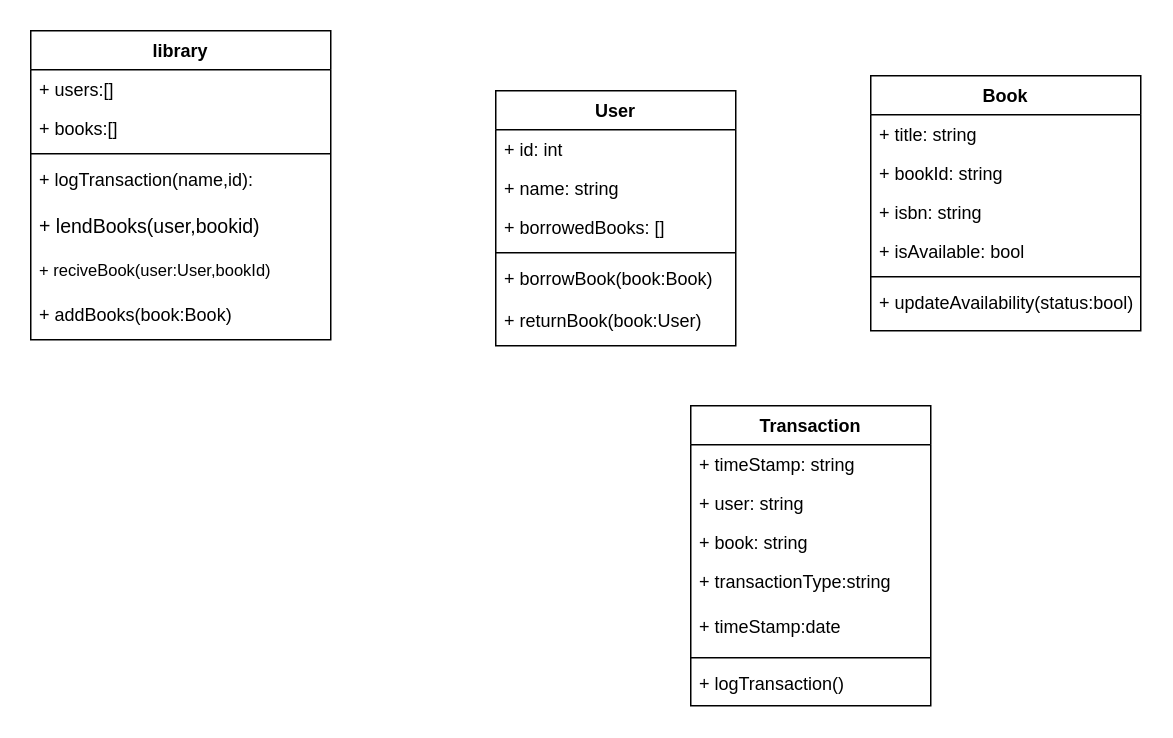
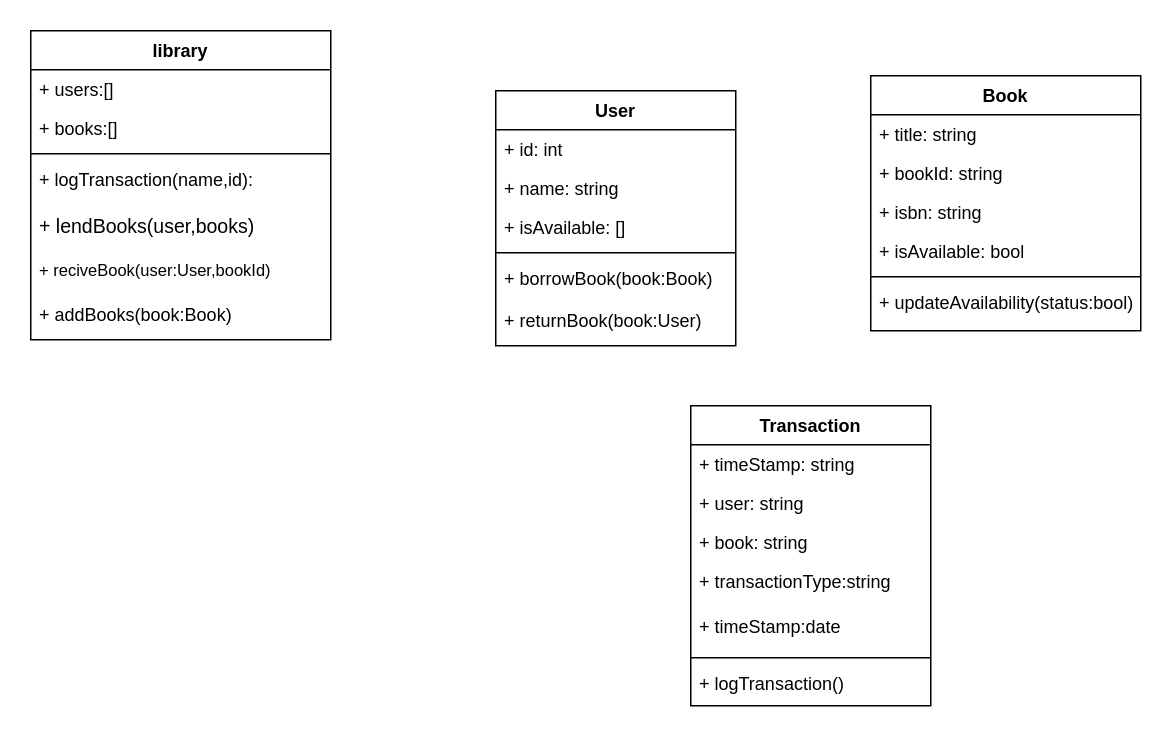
(151, 226) -> (149, 226)
(593, 229) -> (574, 229)
